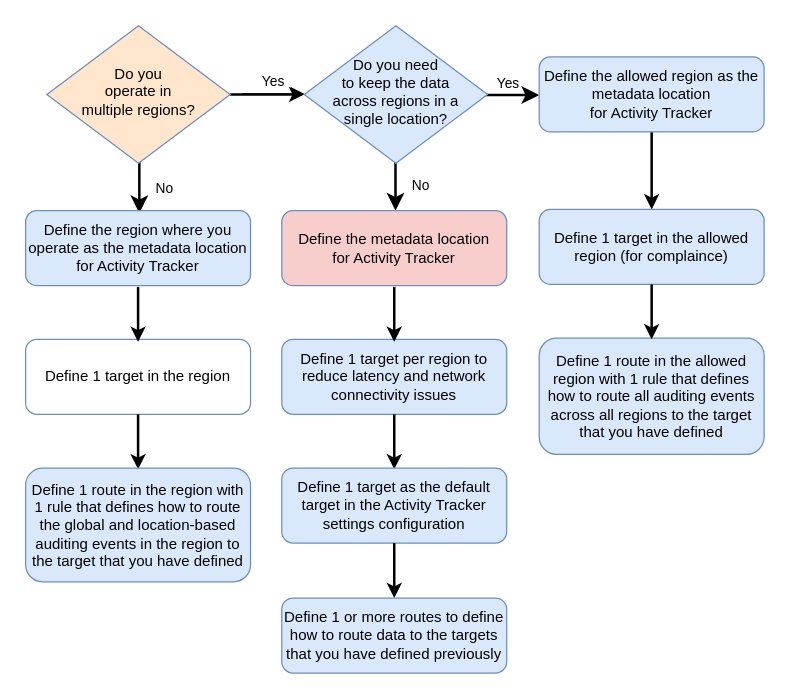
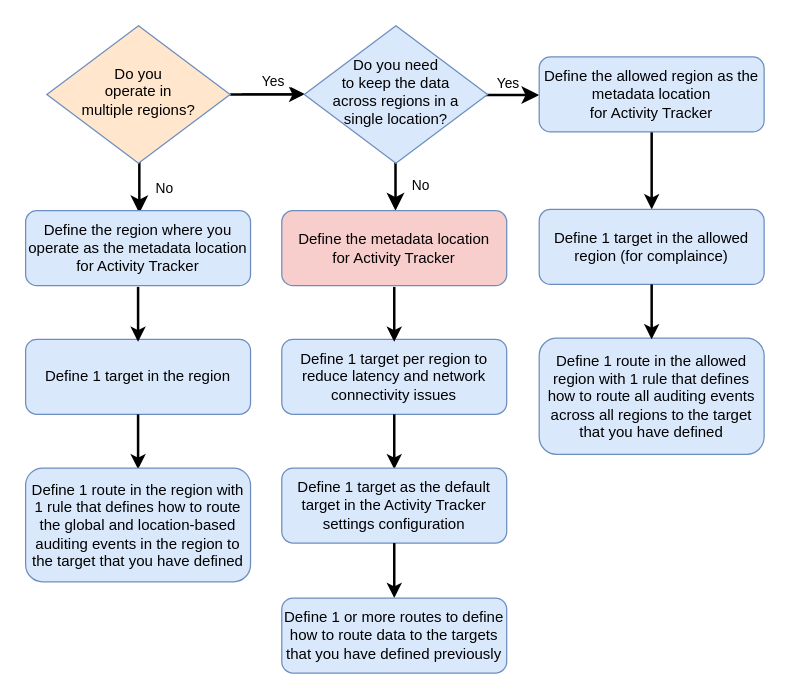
(138, 377) -> (138, 377)
